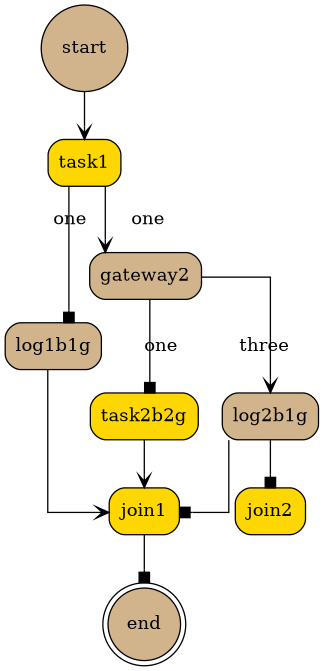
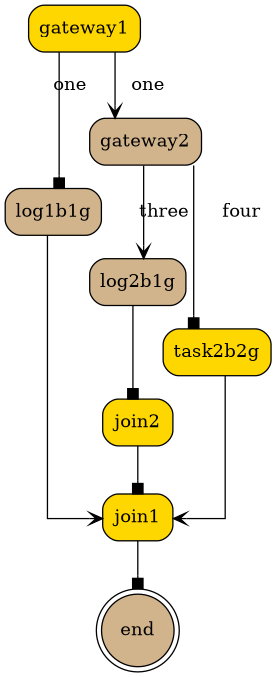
(84, 48) -> none
(84, 163) -> (84, 29)
(161, 346) -> (242, 212)
(229, 494) -> (138, 463)
